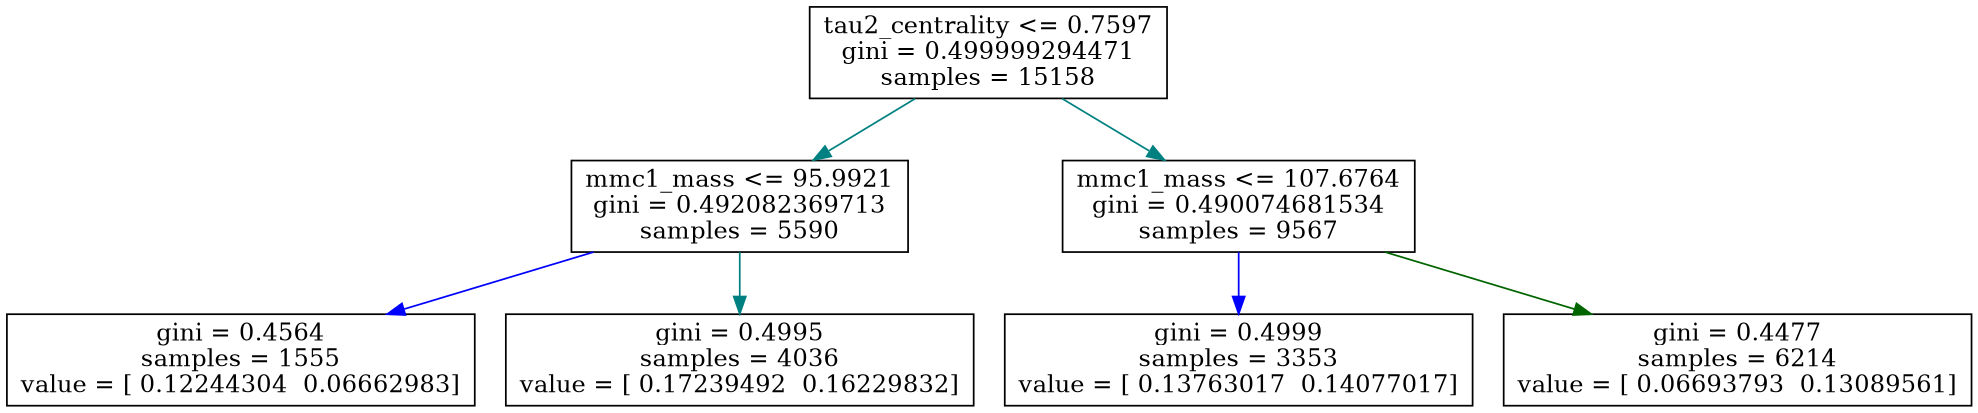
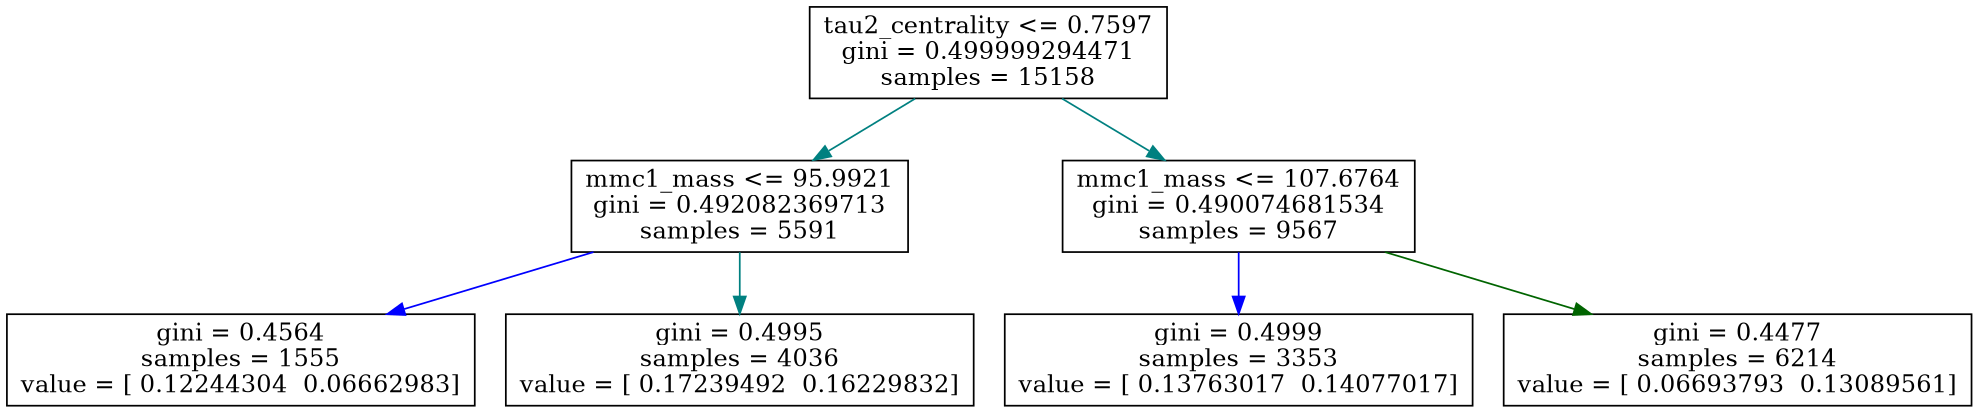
(740, 206) -> (740, 206)
